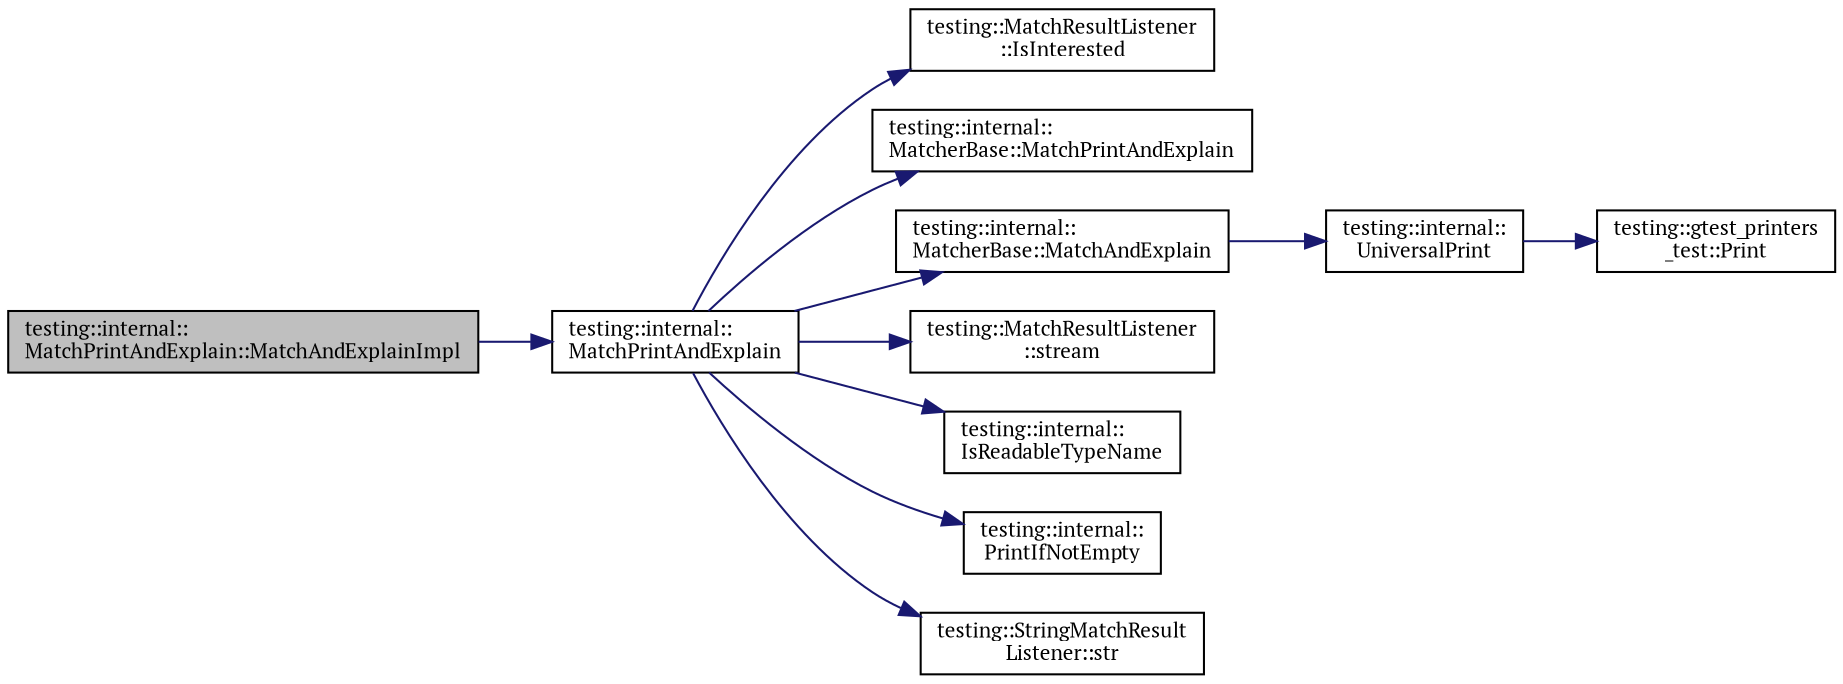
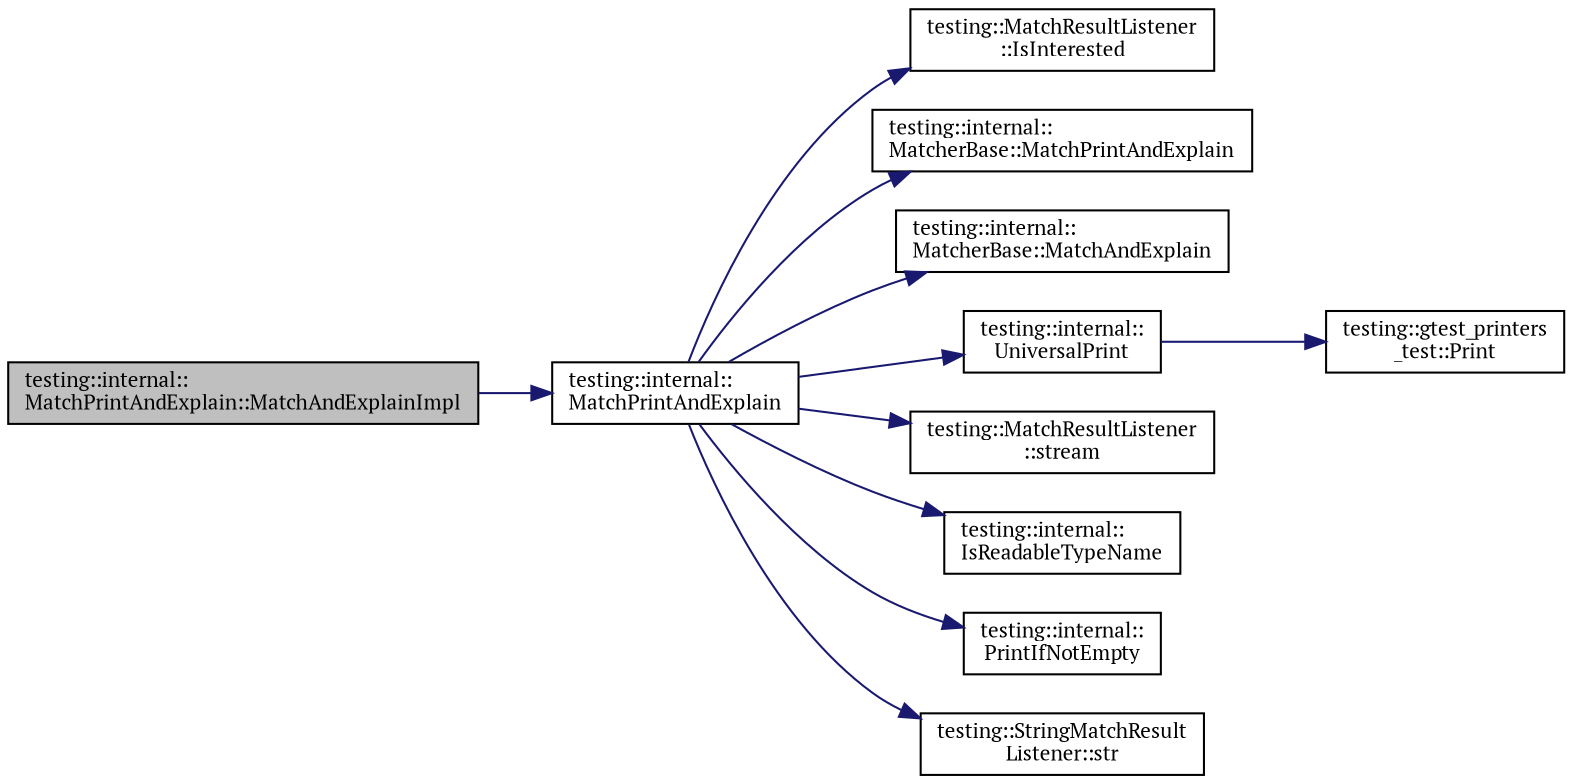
(1267, 241) -> (871, 367)
